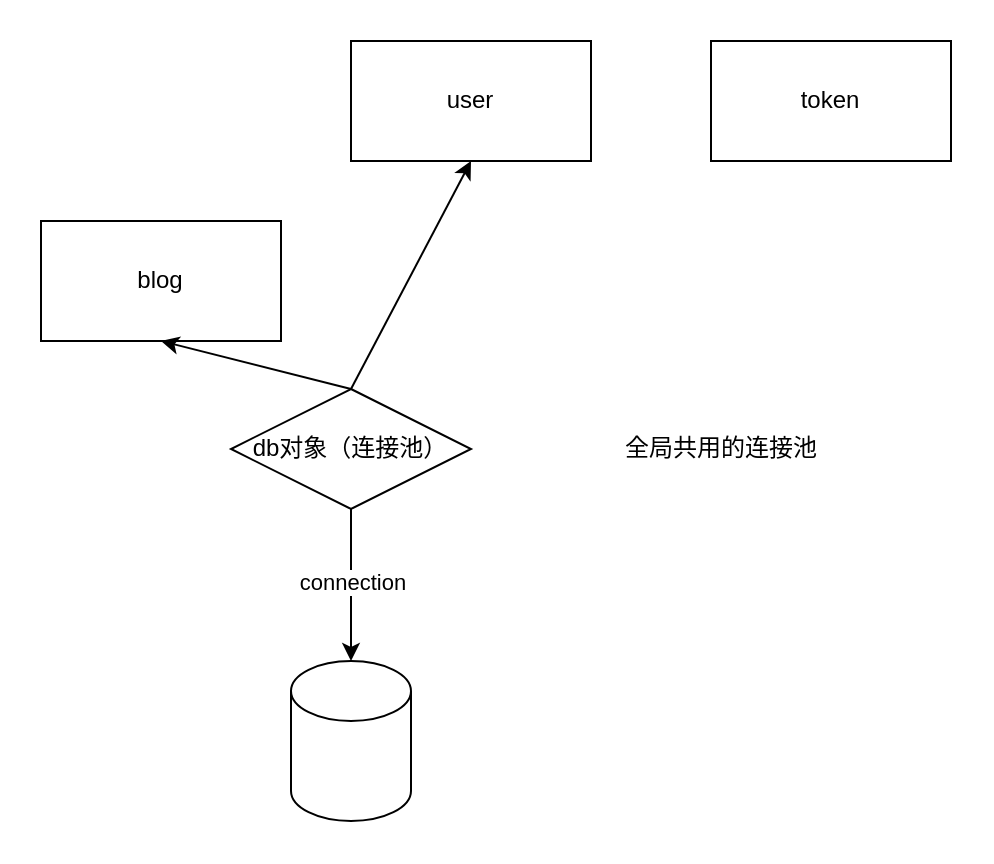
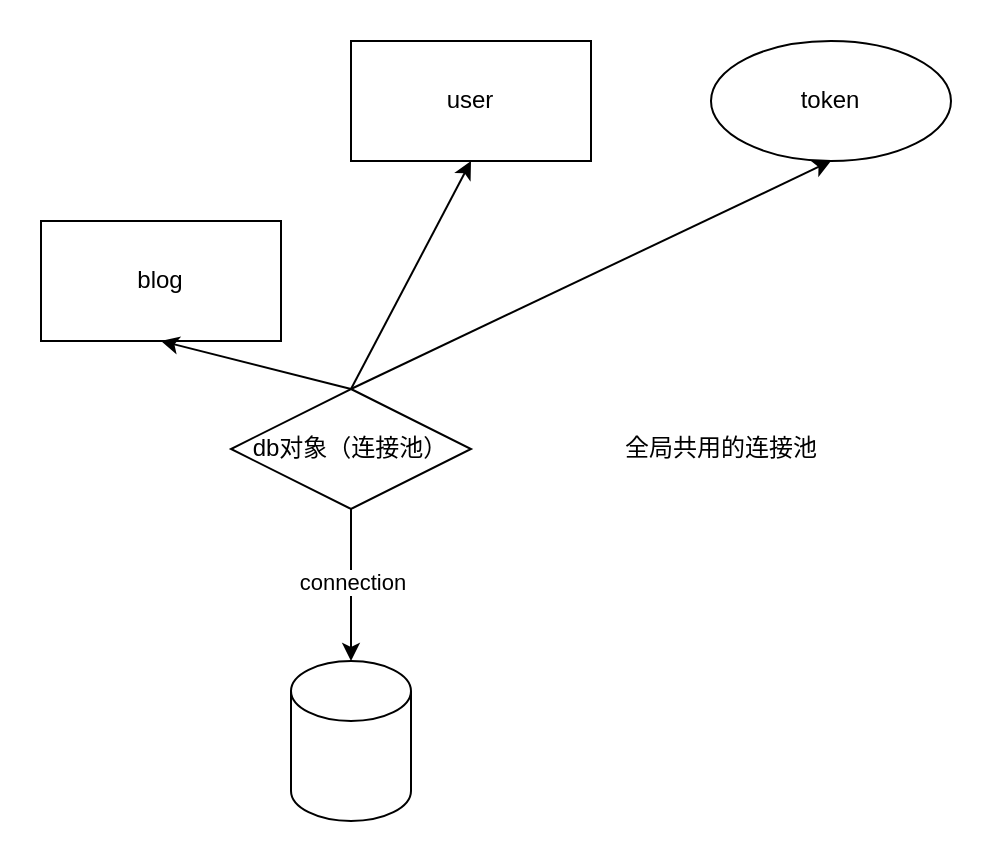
(831, 101) -> (831, 101)
none -> (587, 277)
